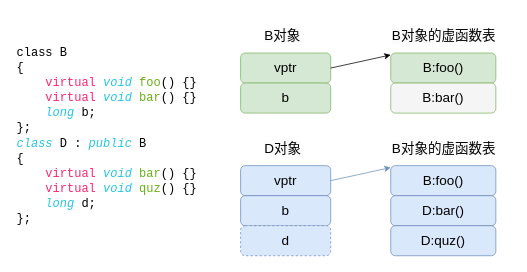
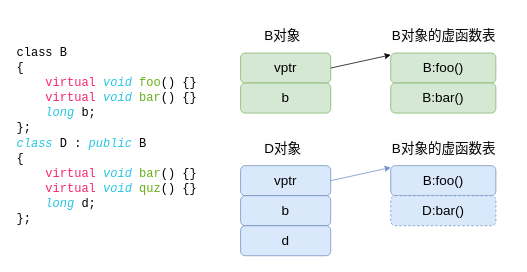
(443, 98) -> (443, 98)
(443, 210) -> (443, 210)
(285, 240) -> (285, 240)
(443, 240) -> none
